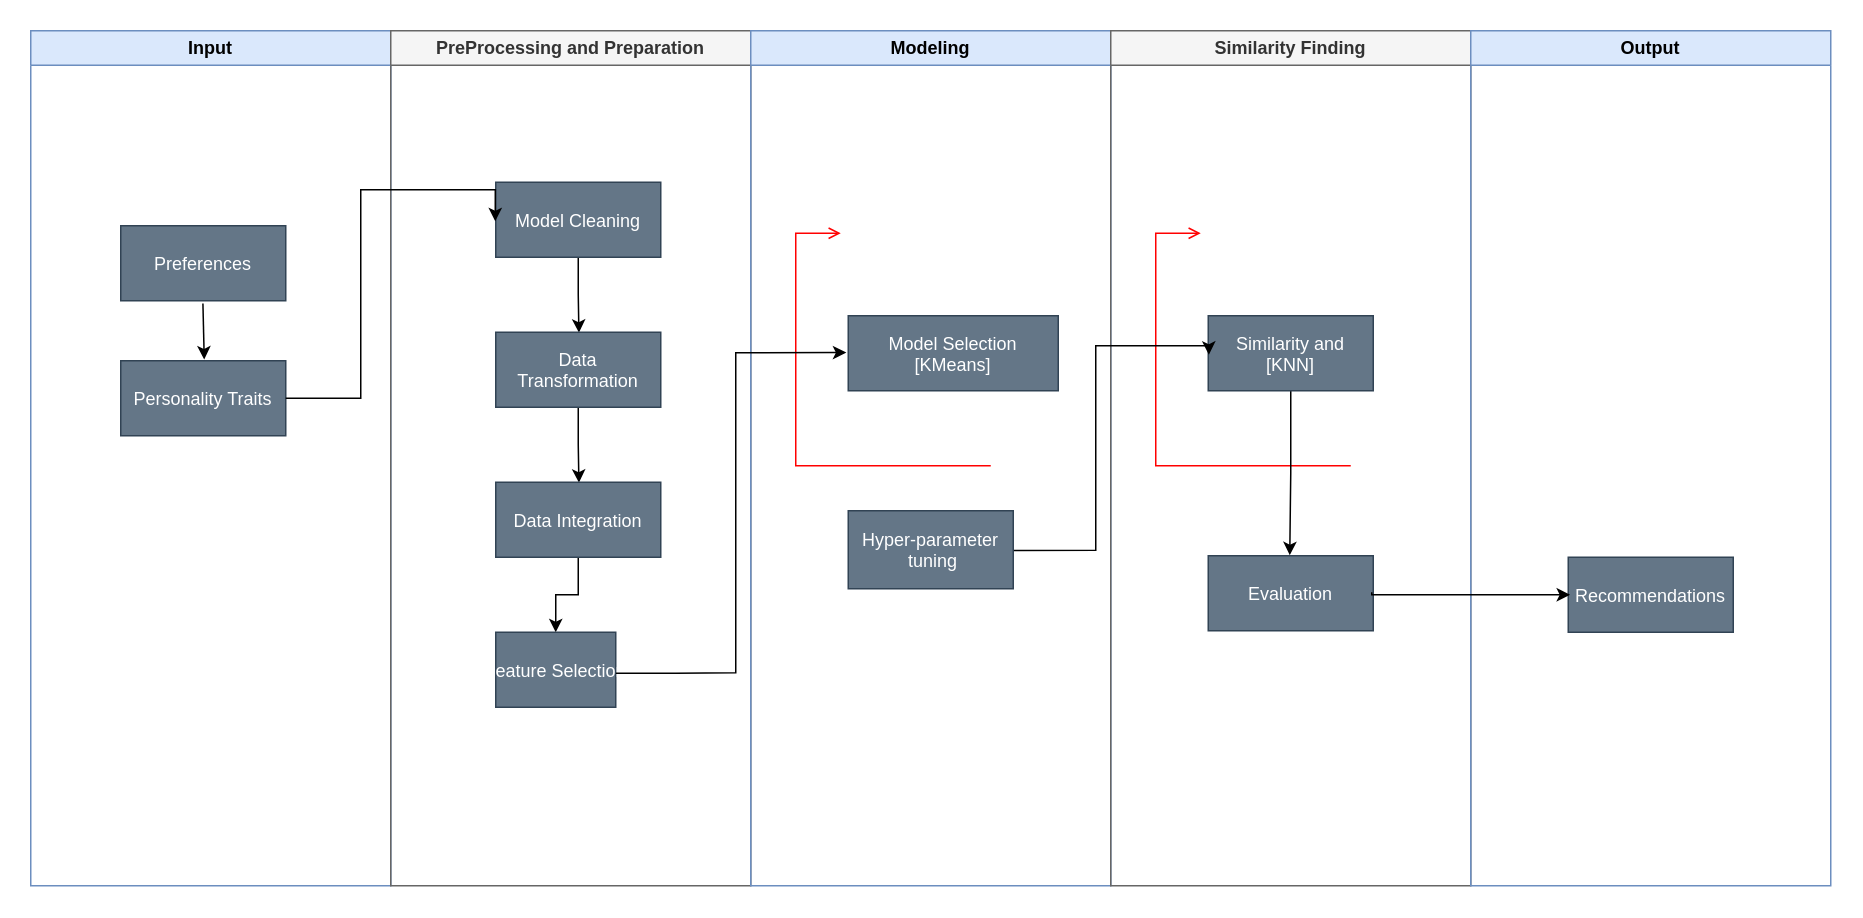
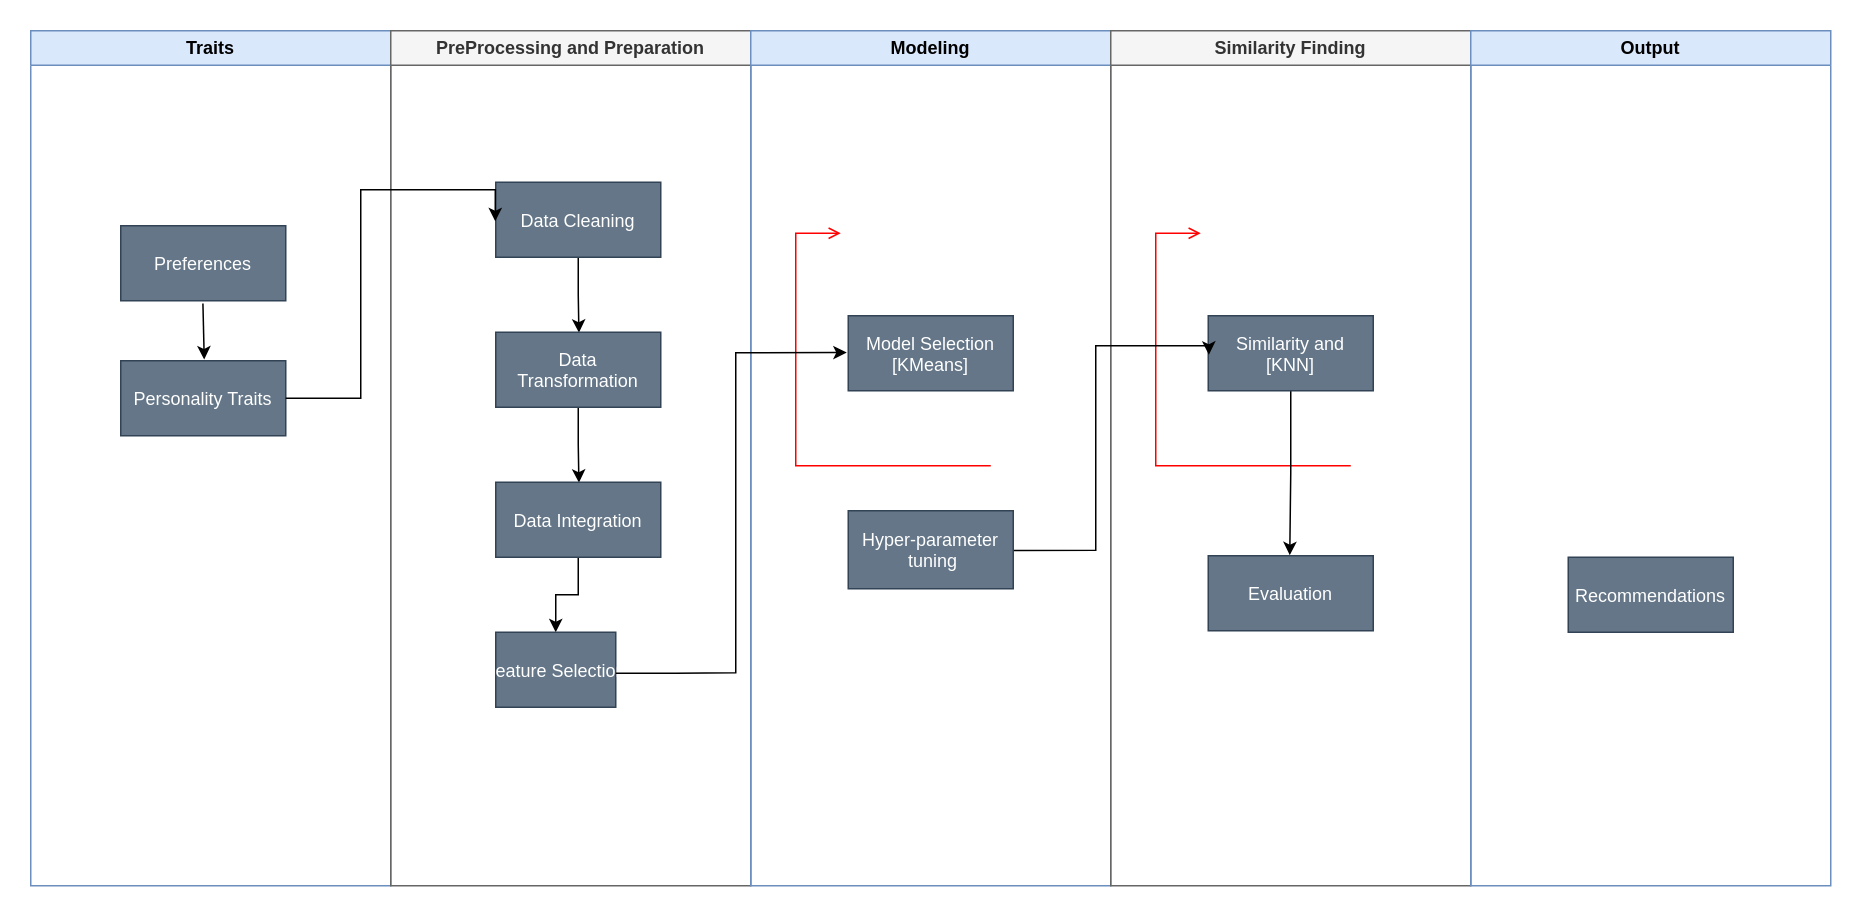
(211, 49) -> (211, 49)
(578, 221) -> (578, 221)
(953, 353) -> (931, 353)
(1465, 595) -> none
